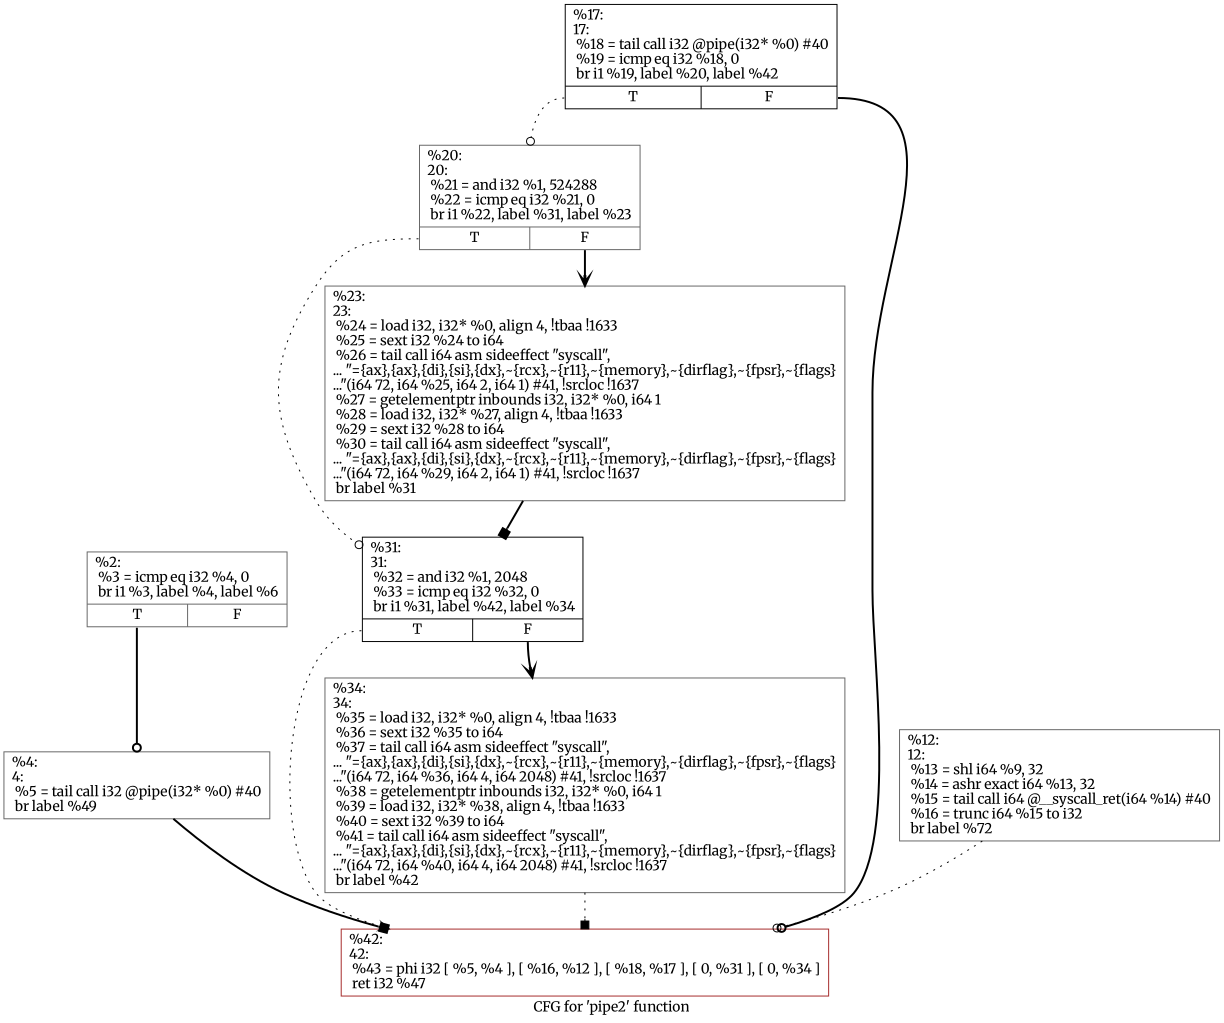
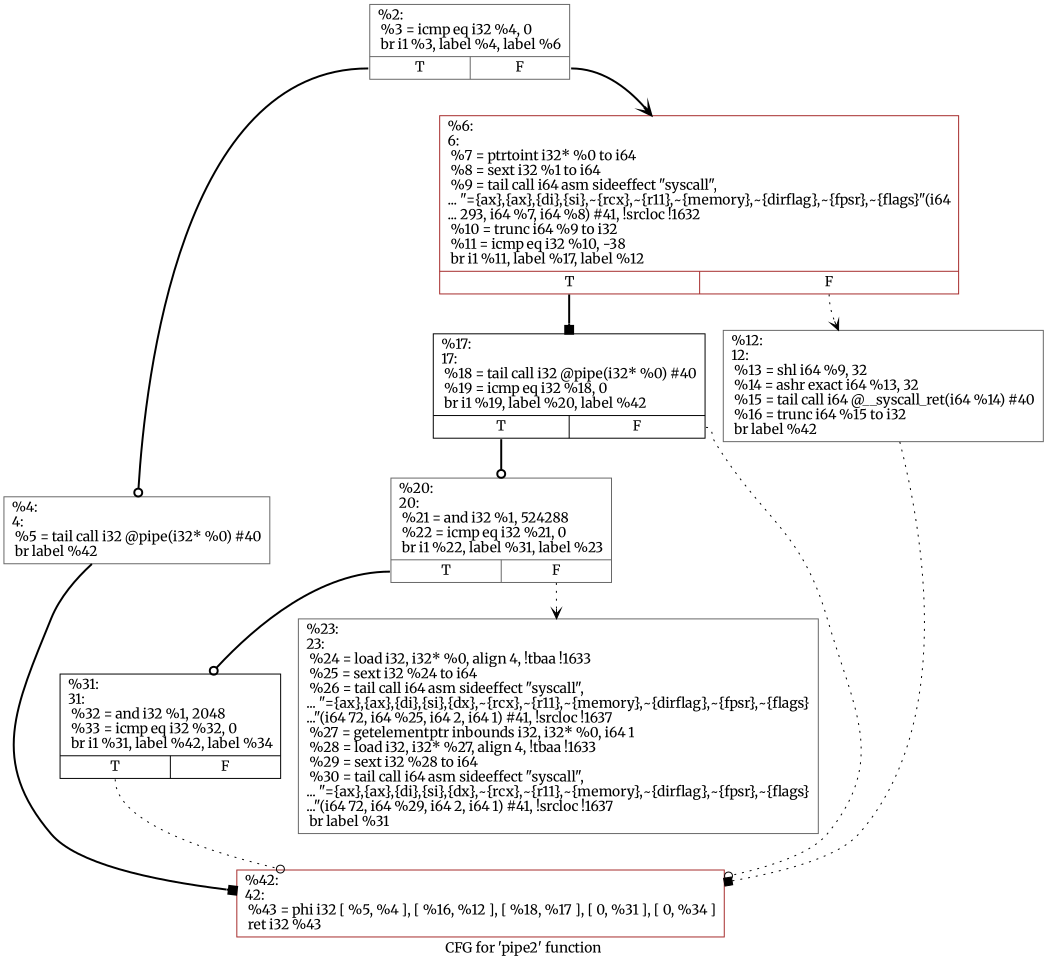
(541, 111) -> (501, 454)
none -> (699, 205)
(585, 263) -> (556, 596)
(282, 362) -> (294, 602)
(872, 513) -> (843, 668)
(515, 515) -> none
(585, 785) -> none
(290, 786) -> (184, 840)
(55, 807) -> (55, 552)
(950, 829) -> (774, 430)
(886, 893) -> (915, 711)
(388, 984) -> (284, 925)
